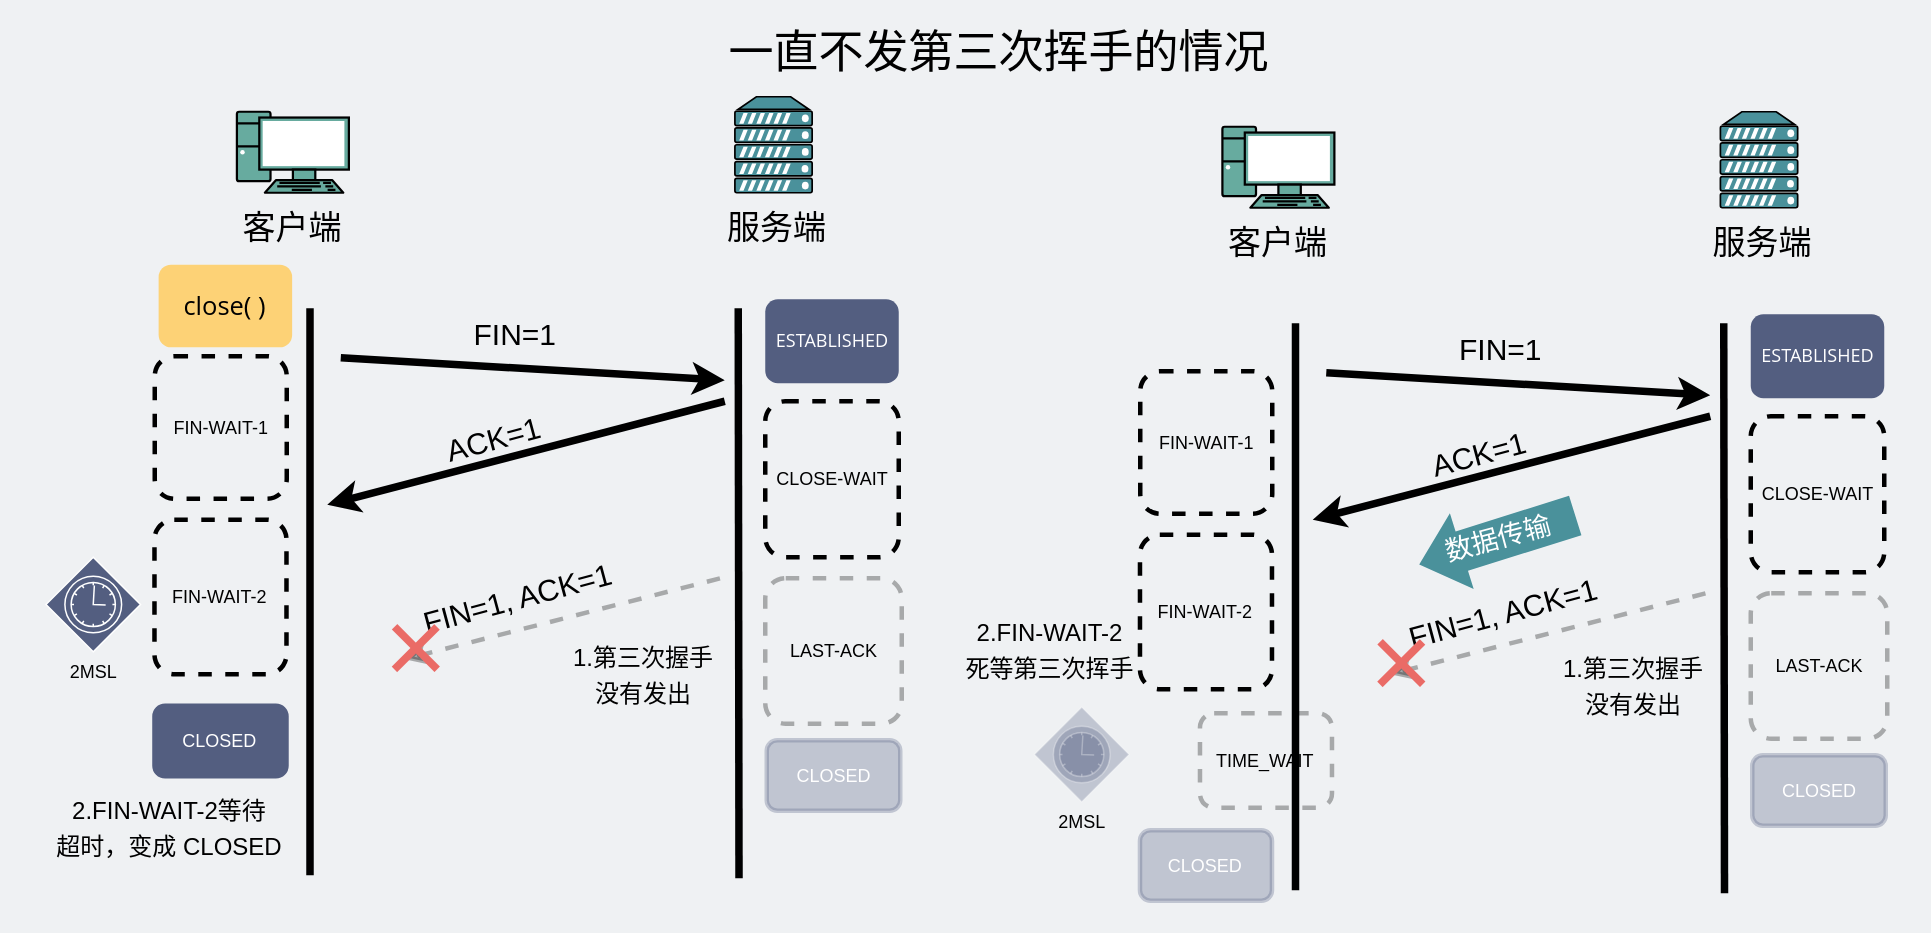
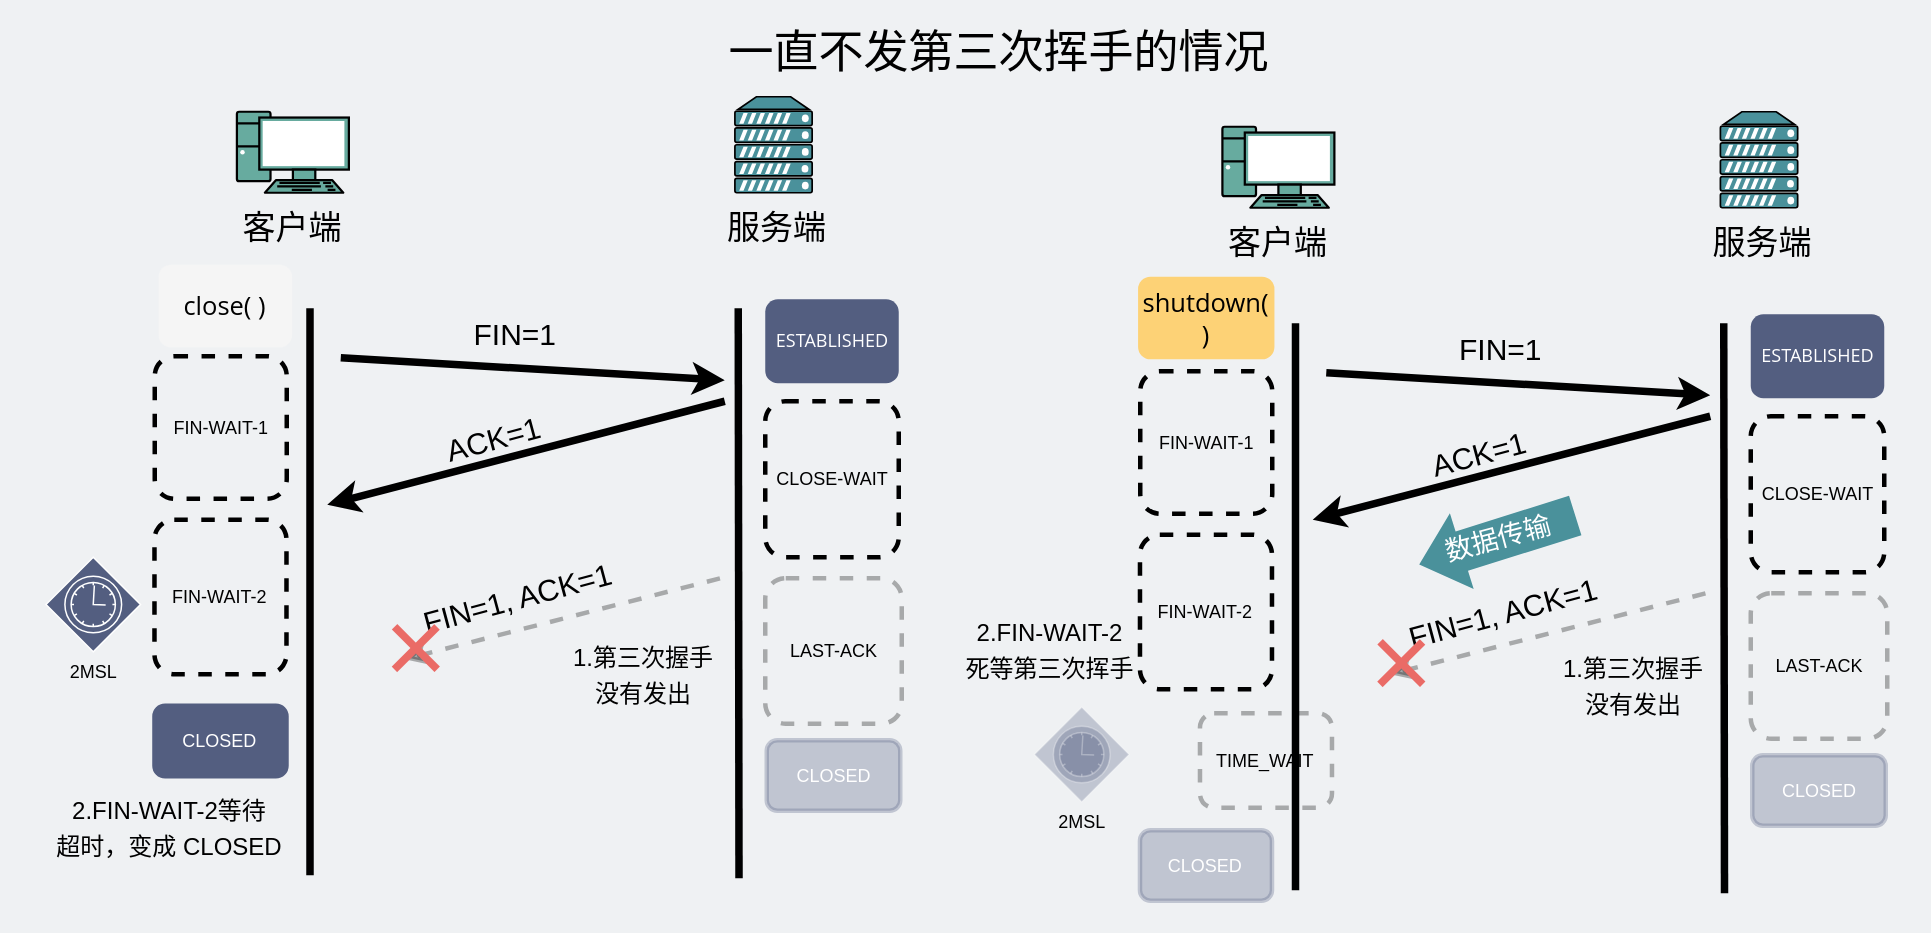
(225, 306) -> (225, 306)
none -> (1206, 318)
